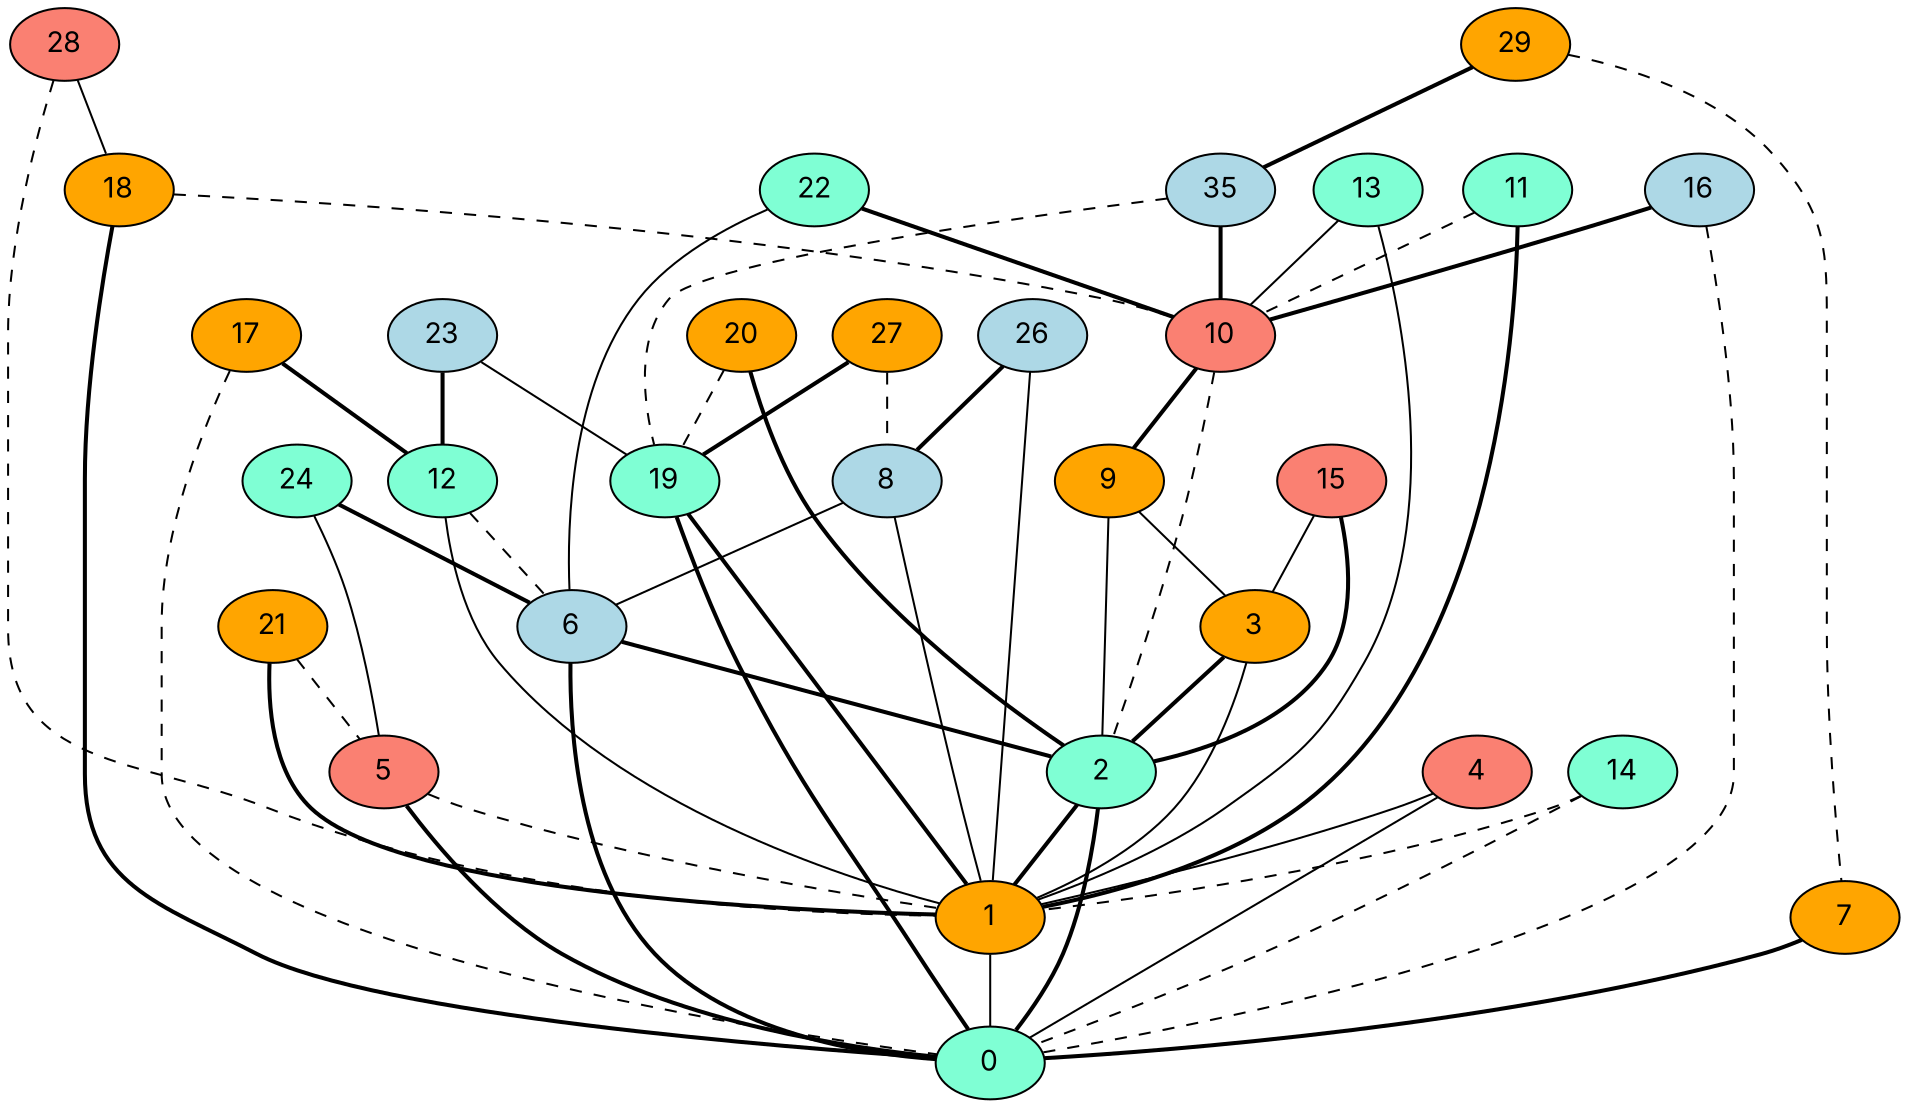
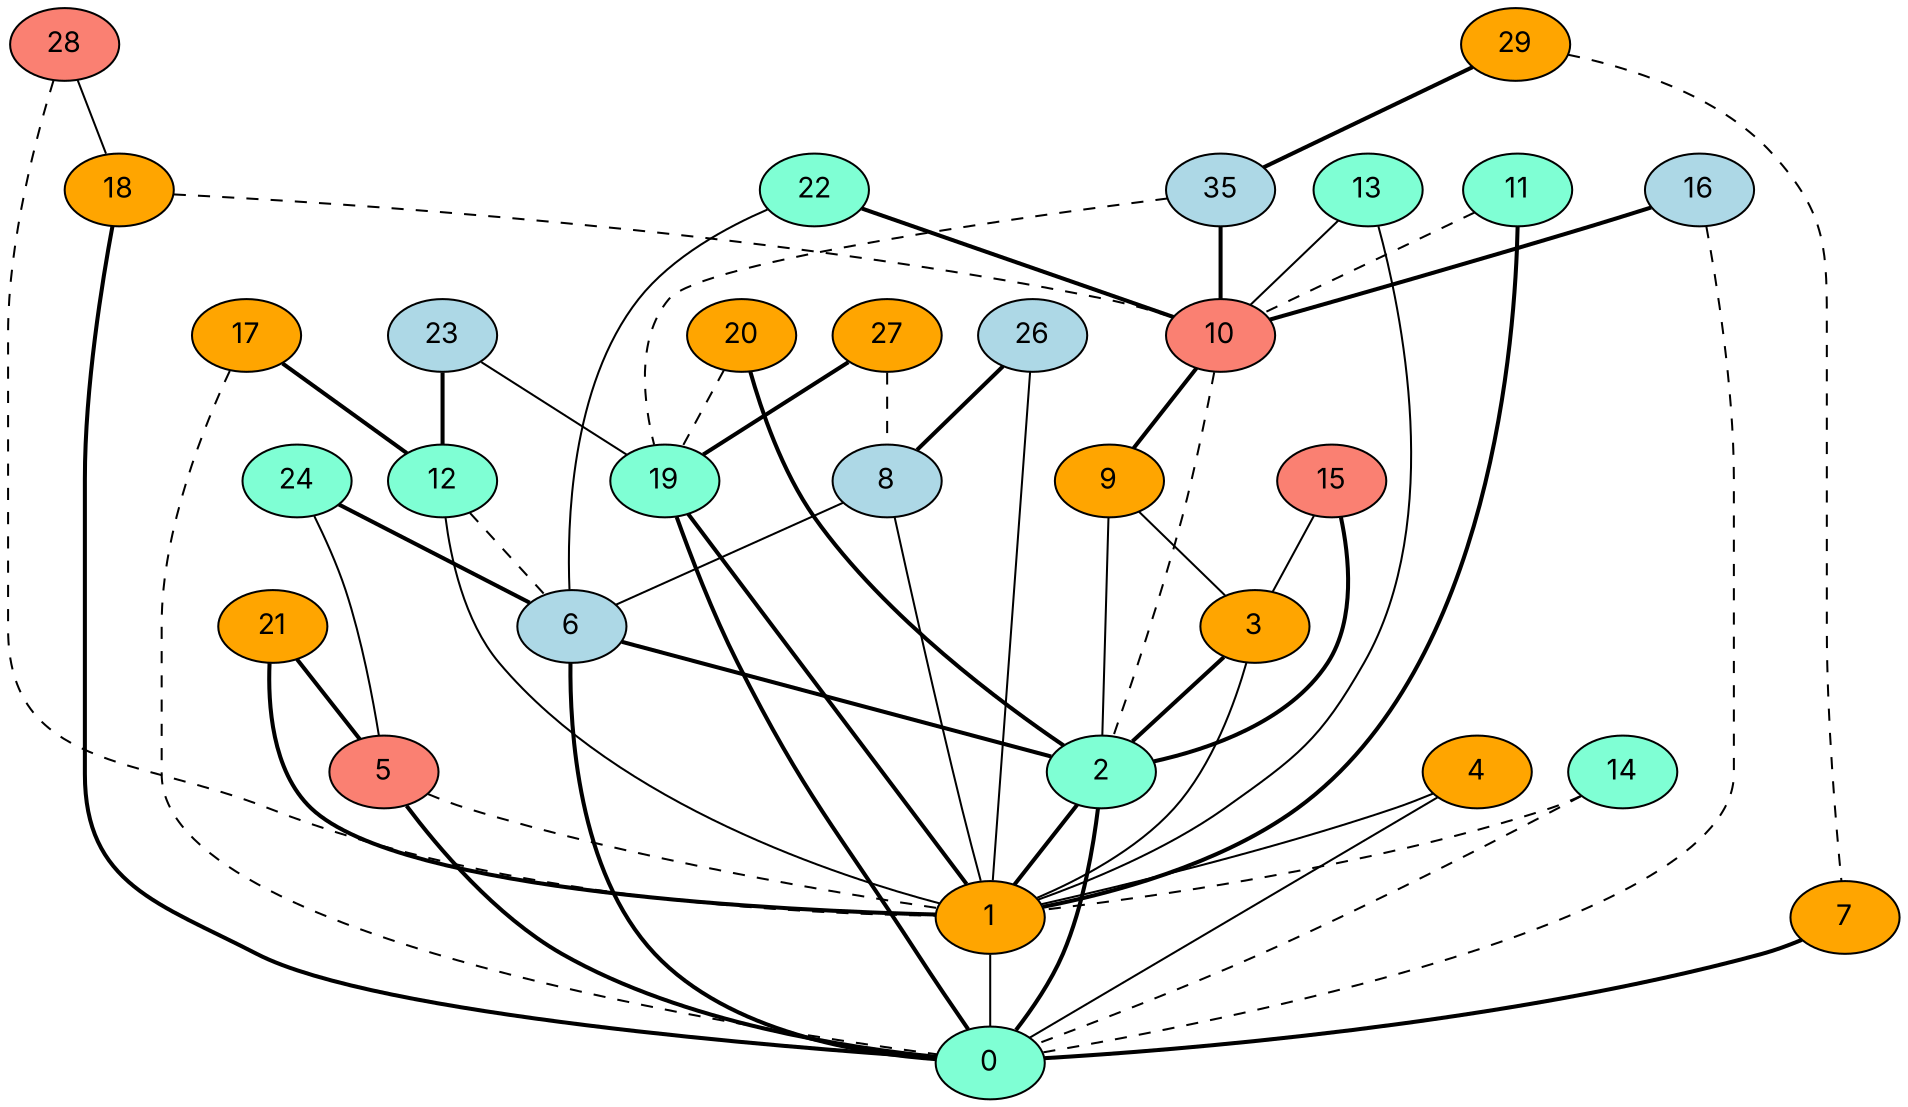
(328, 699) -> (328, 699)
(1477, 772) -> (1477, 772)
